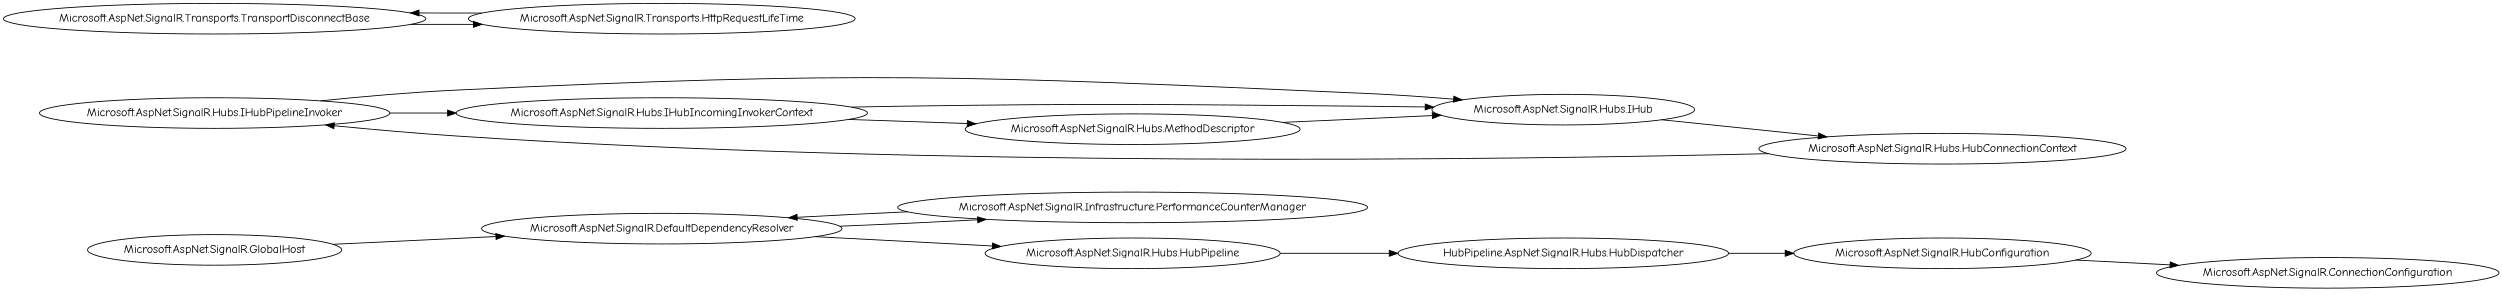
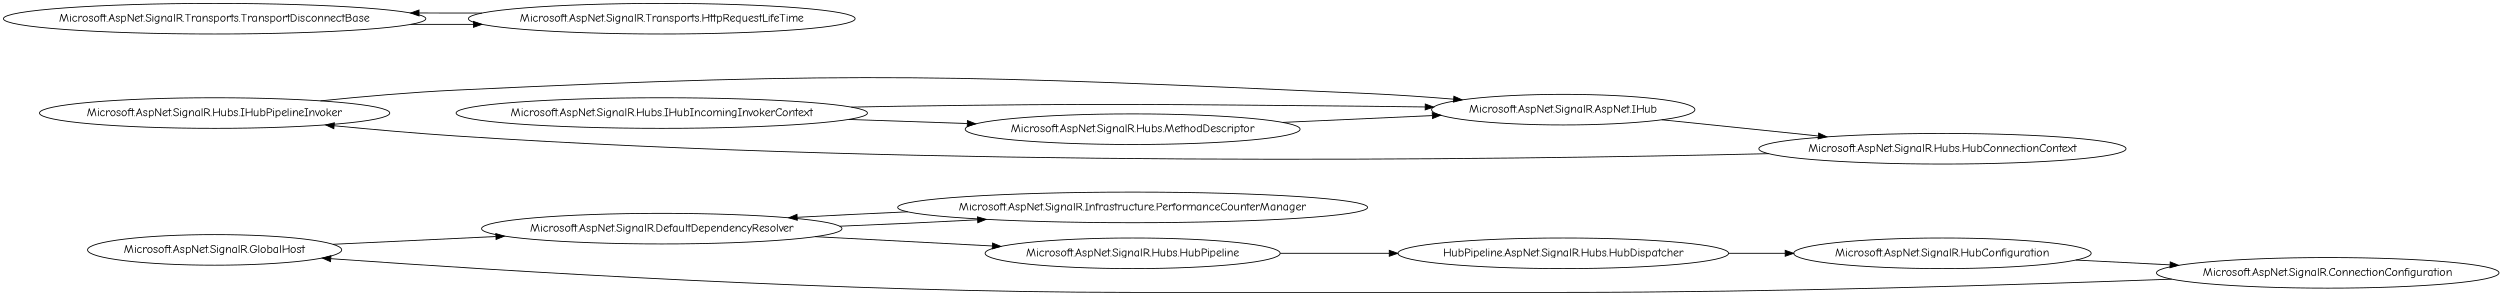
(1563, 110) -> (1563, 110)
(419, 113) -> none
none -> (1251, 292)
